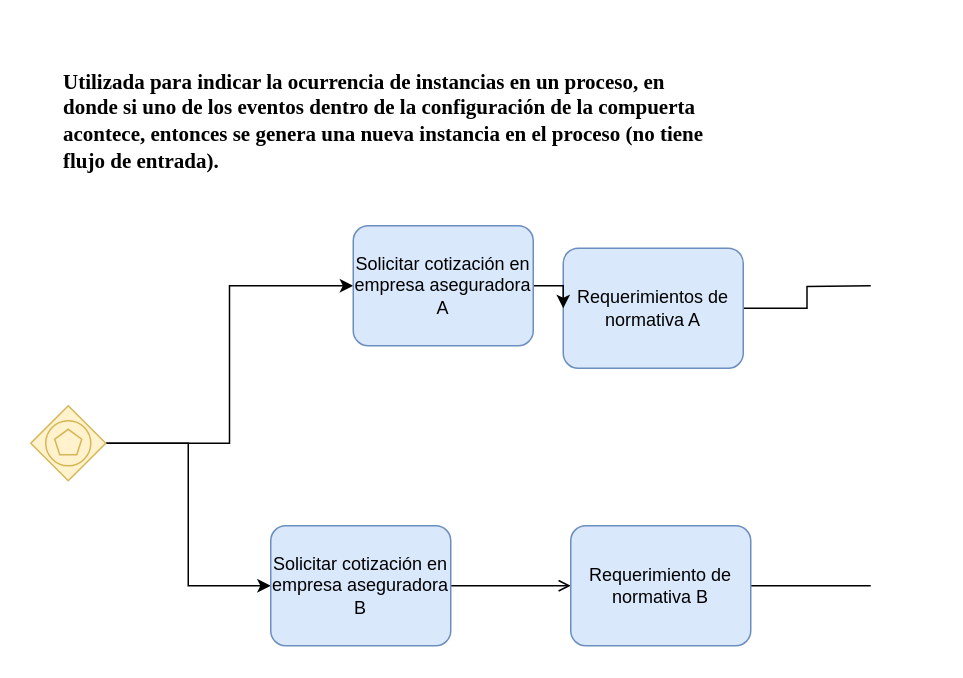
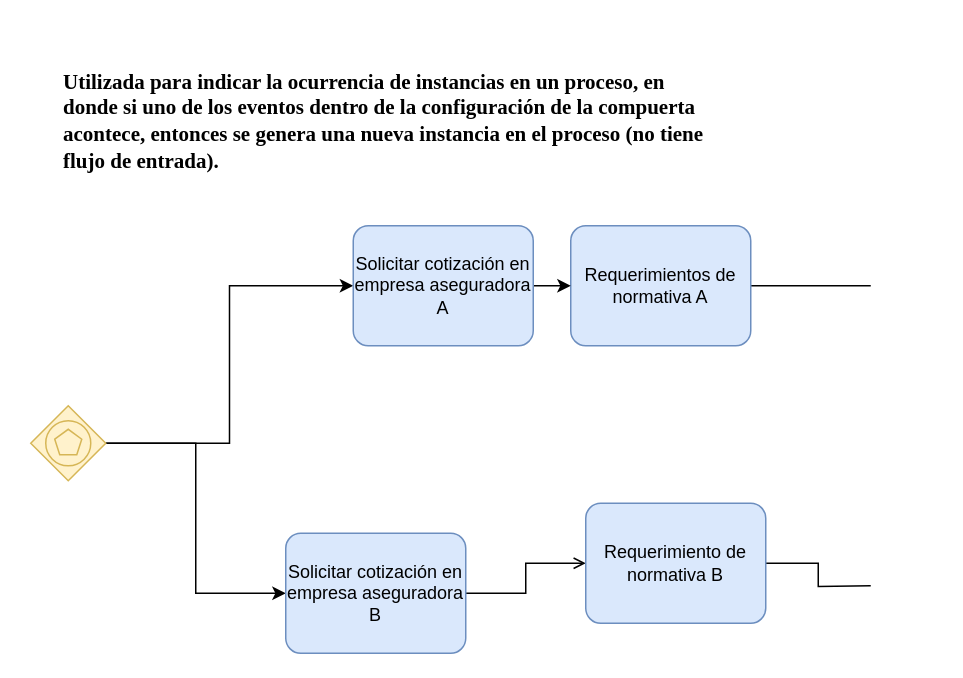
(653, 308) -> (661, 286)
(361, 586) -> (376, 593)
(661, 586) -> (676, 563)
